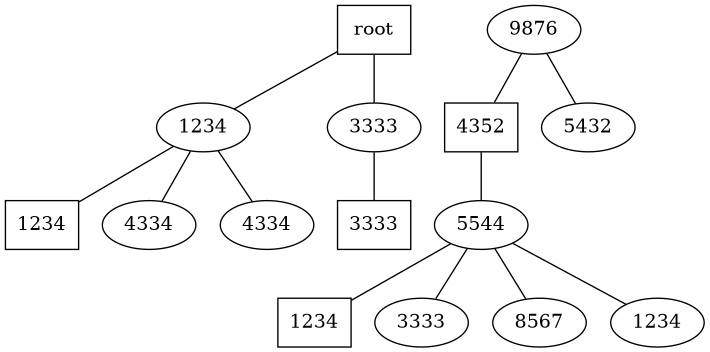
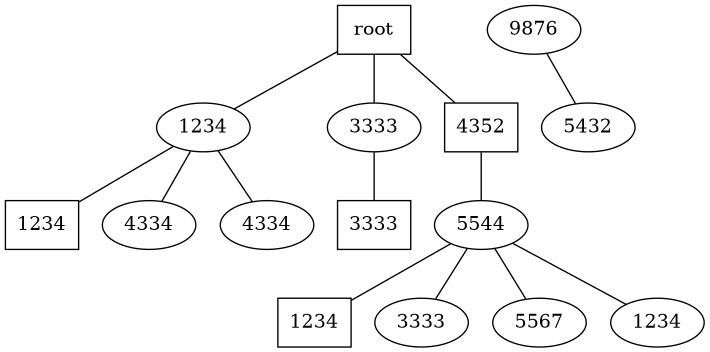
(508, 78) -> (428, 79)
(540, 323) -> (540, 323)
